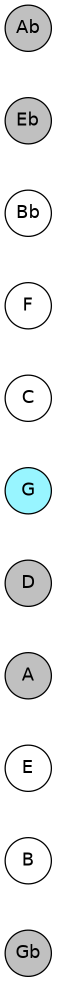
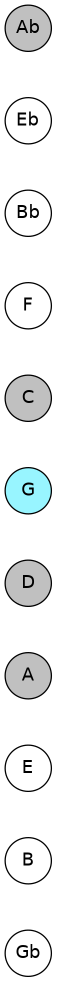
(28, 121) -> (28, 121)
(28, 398) -> (28, 398)
(28, 953) -> (28, 953)
